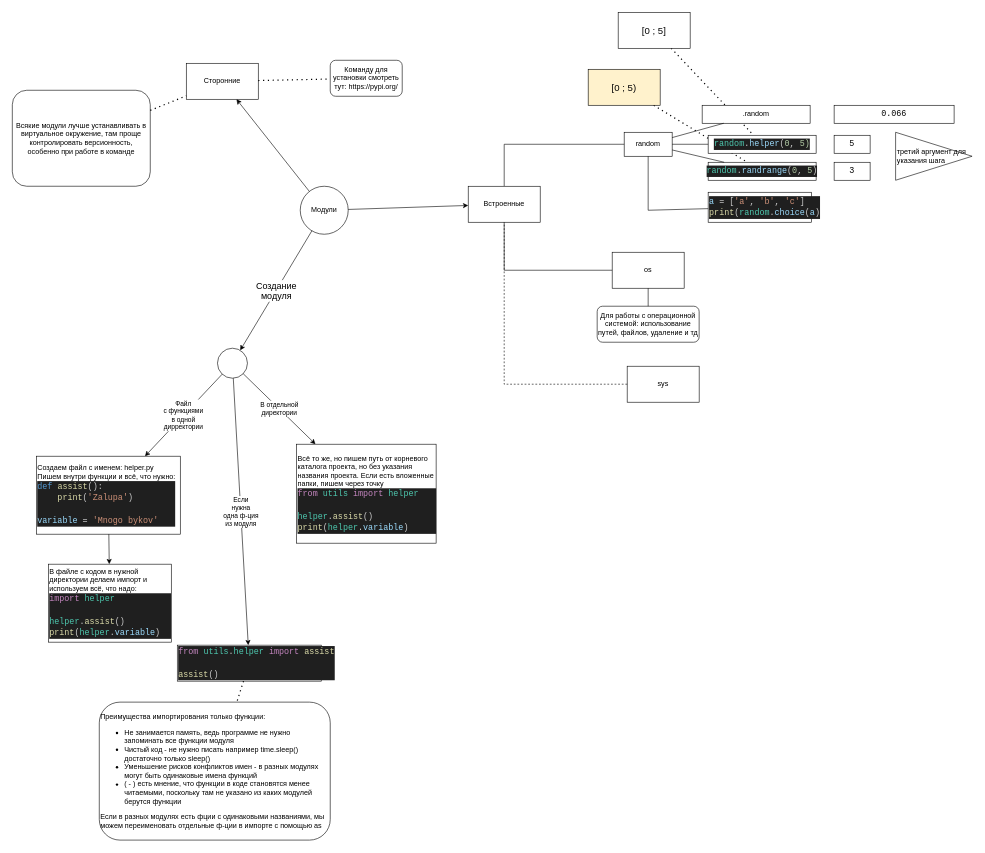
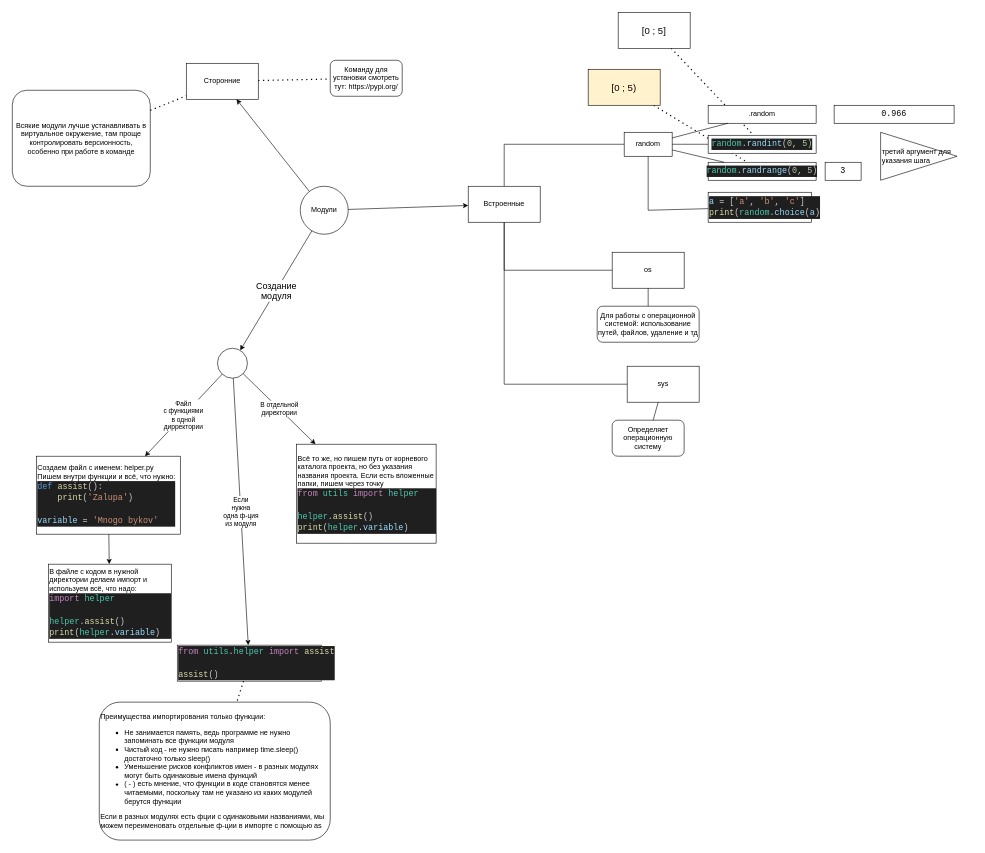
(756, 114) -> (762, 114)
(894, 114) -> (894, 114)
(762, 144) -> (762, 144)
(852, 144) -> none
(934, 156) -> (919, 156)
(852, 171) -> (843, 171)
(509, 384) -> (509, 384)
none -> (656, 411)
none -> (648, 438)
